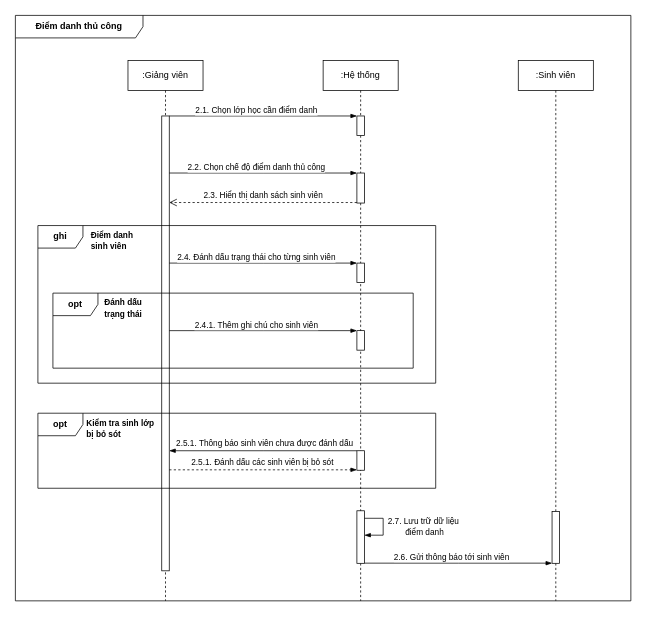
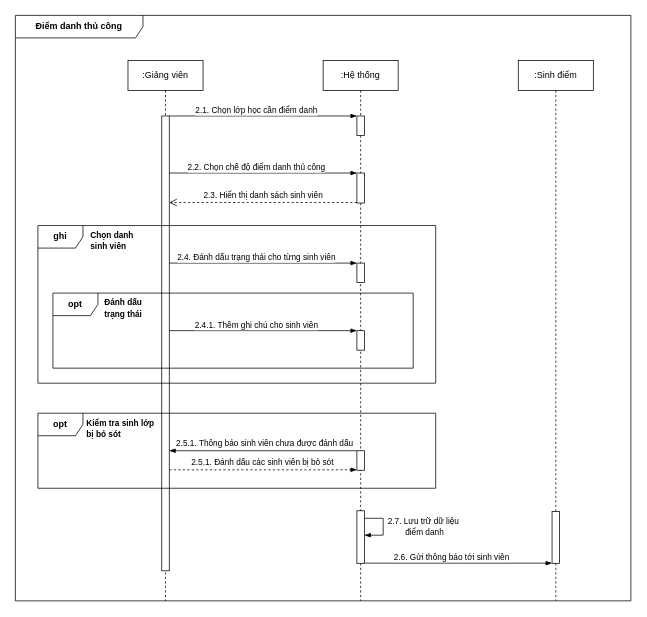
(555, 75) -> (555, 75)
(113, 240) -> (113, 240)
